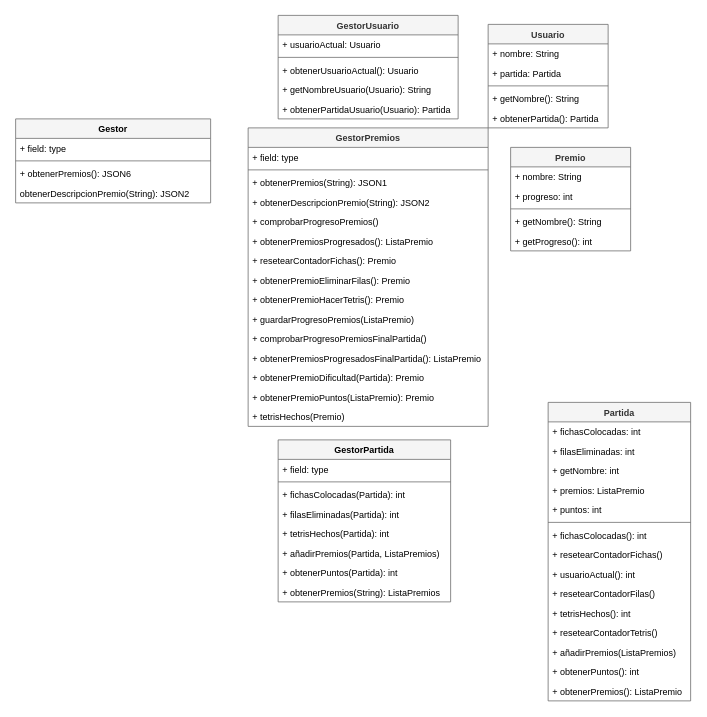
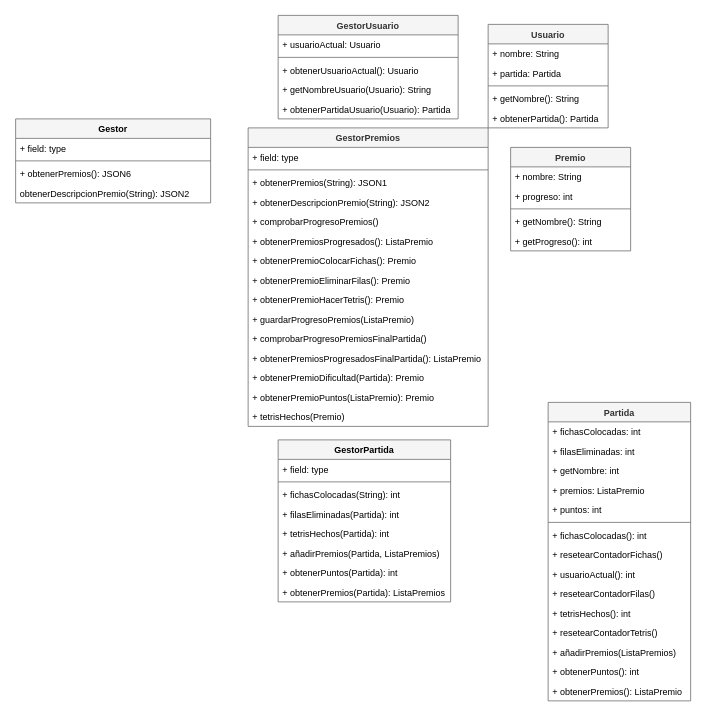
(332, 261) -> (340, 261)
(352, 495) -> (349, 495)
(370, 593) -> (372, 593)
